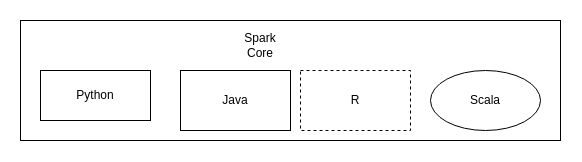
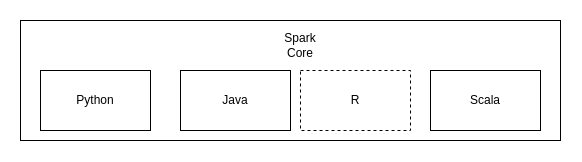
(261, 46) -> (301, 46)
(96, 96) -> (96, 101)
(486, 101) -> (486, 101)
